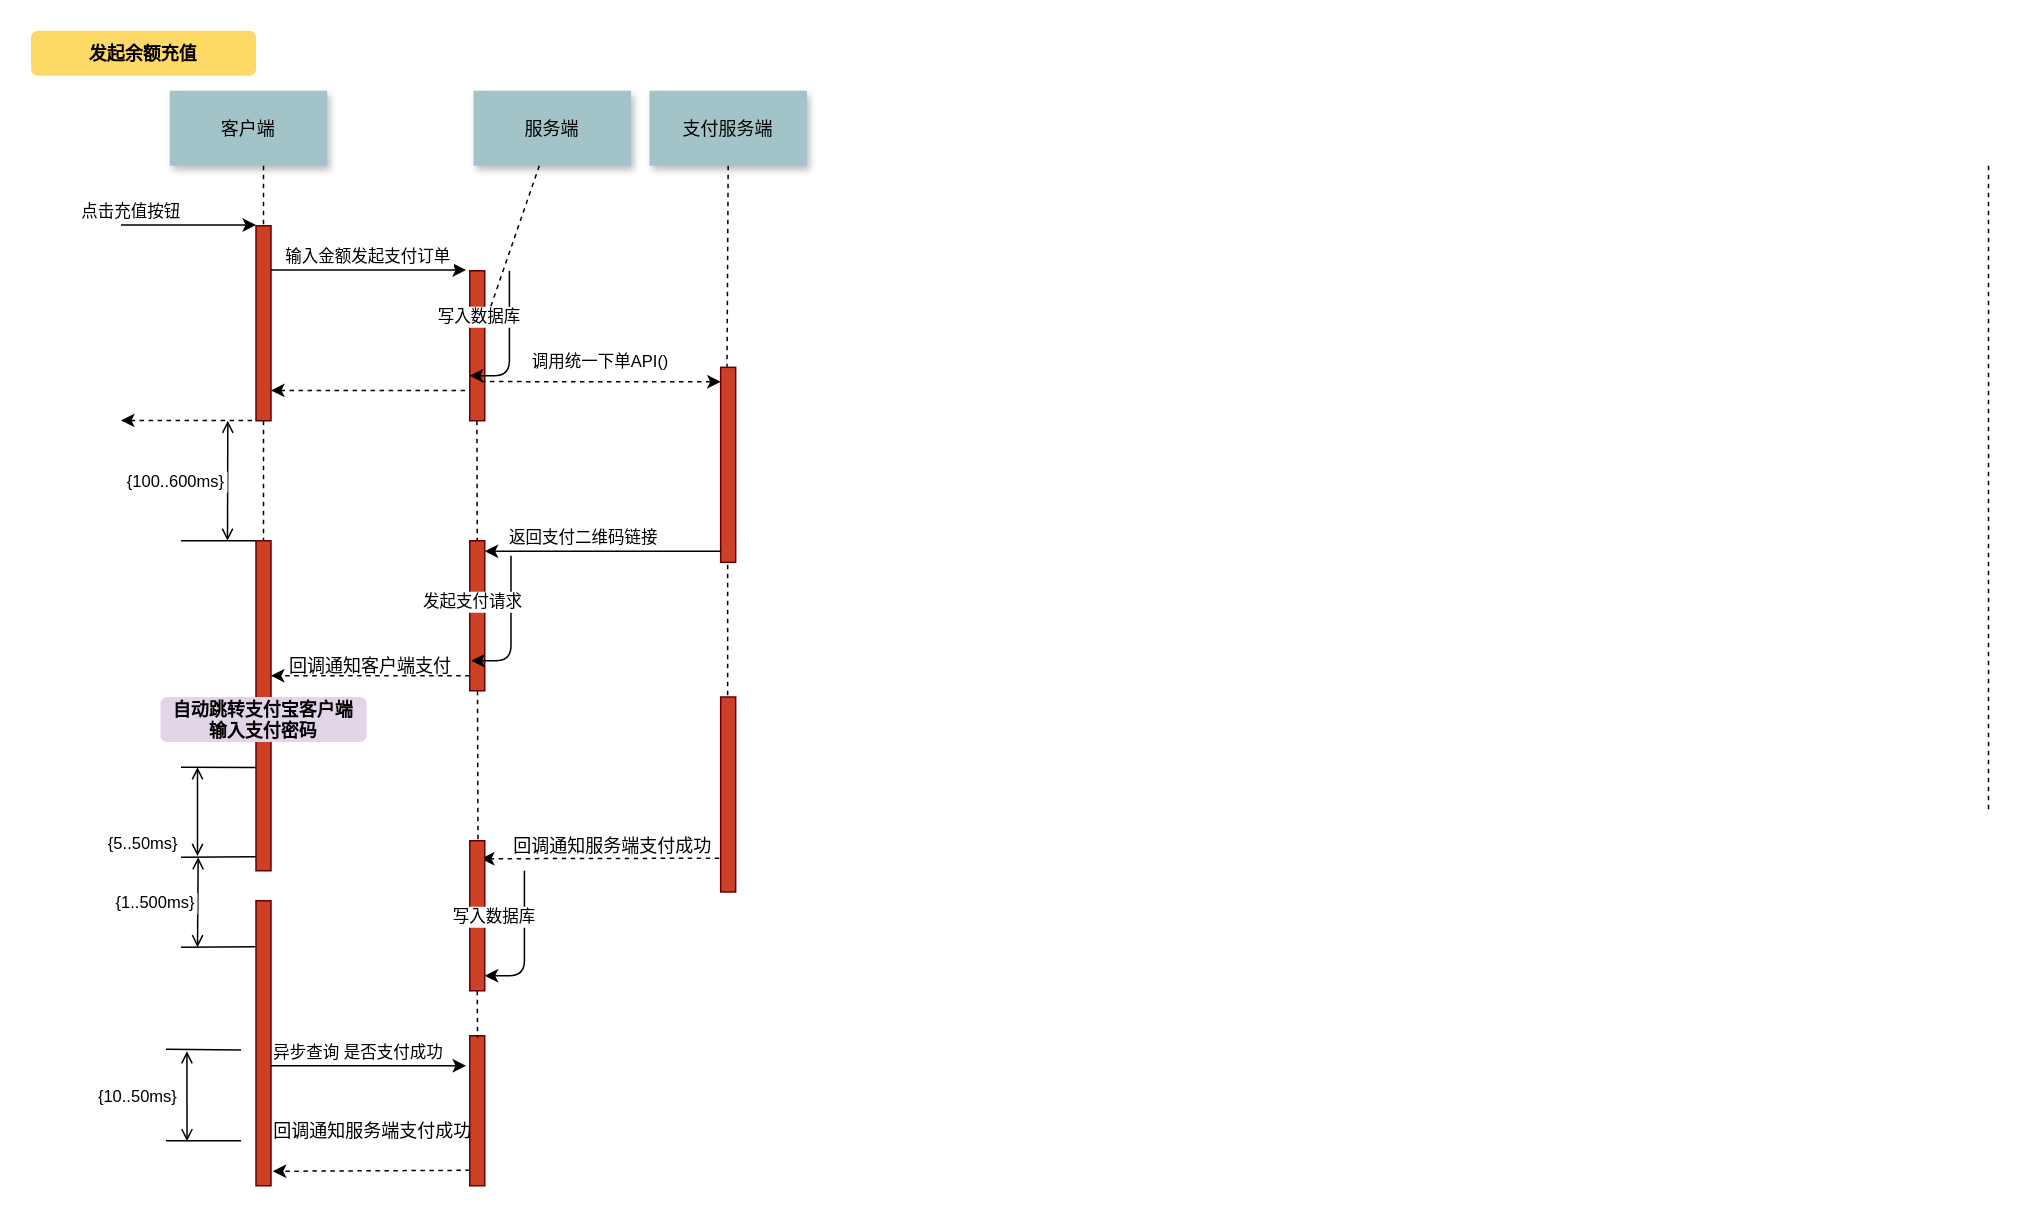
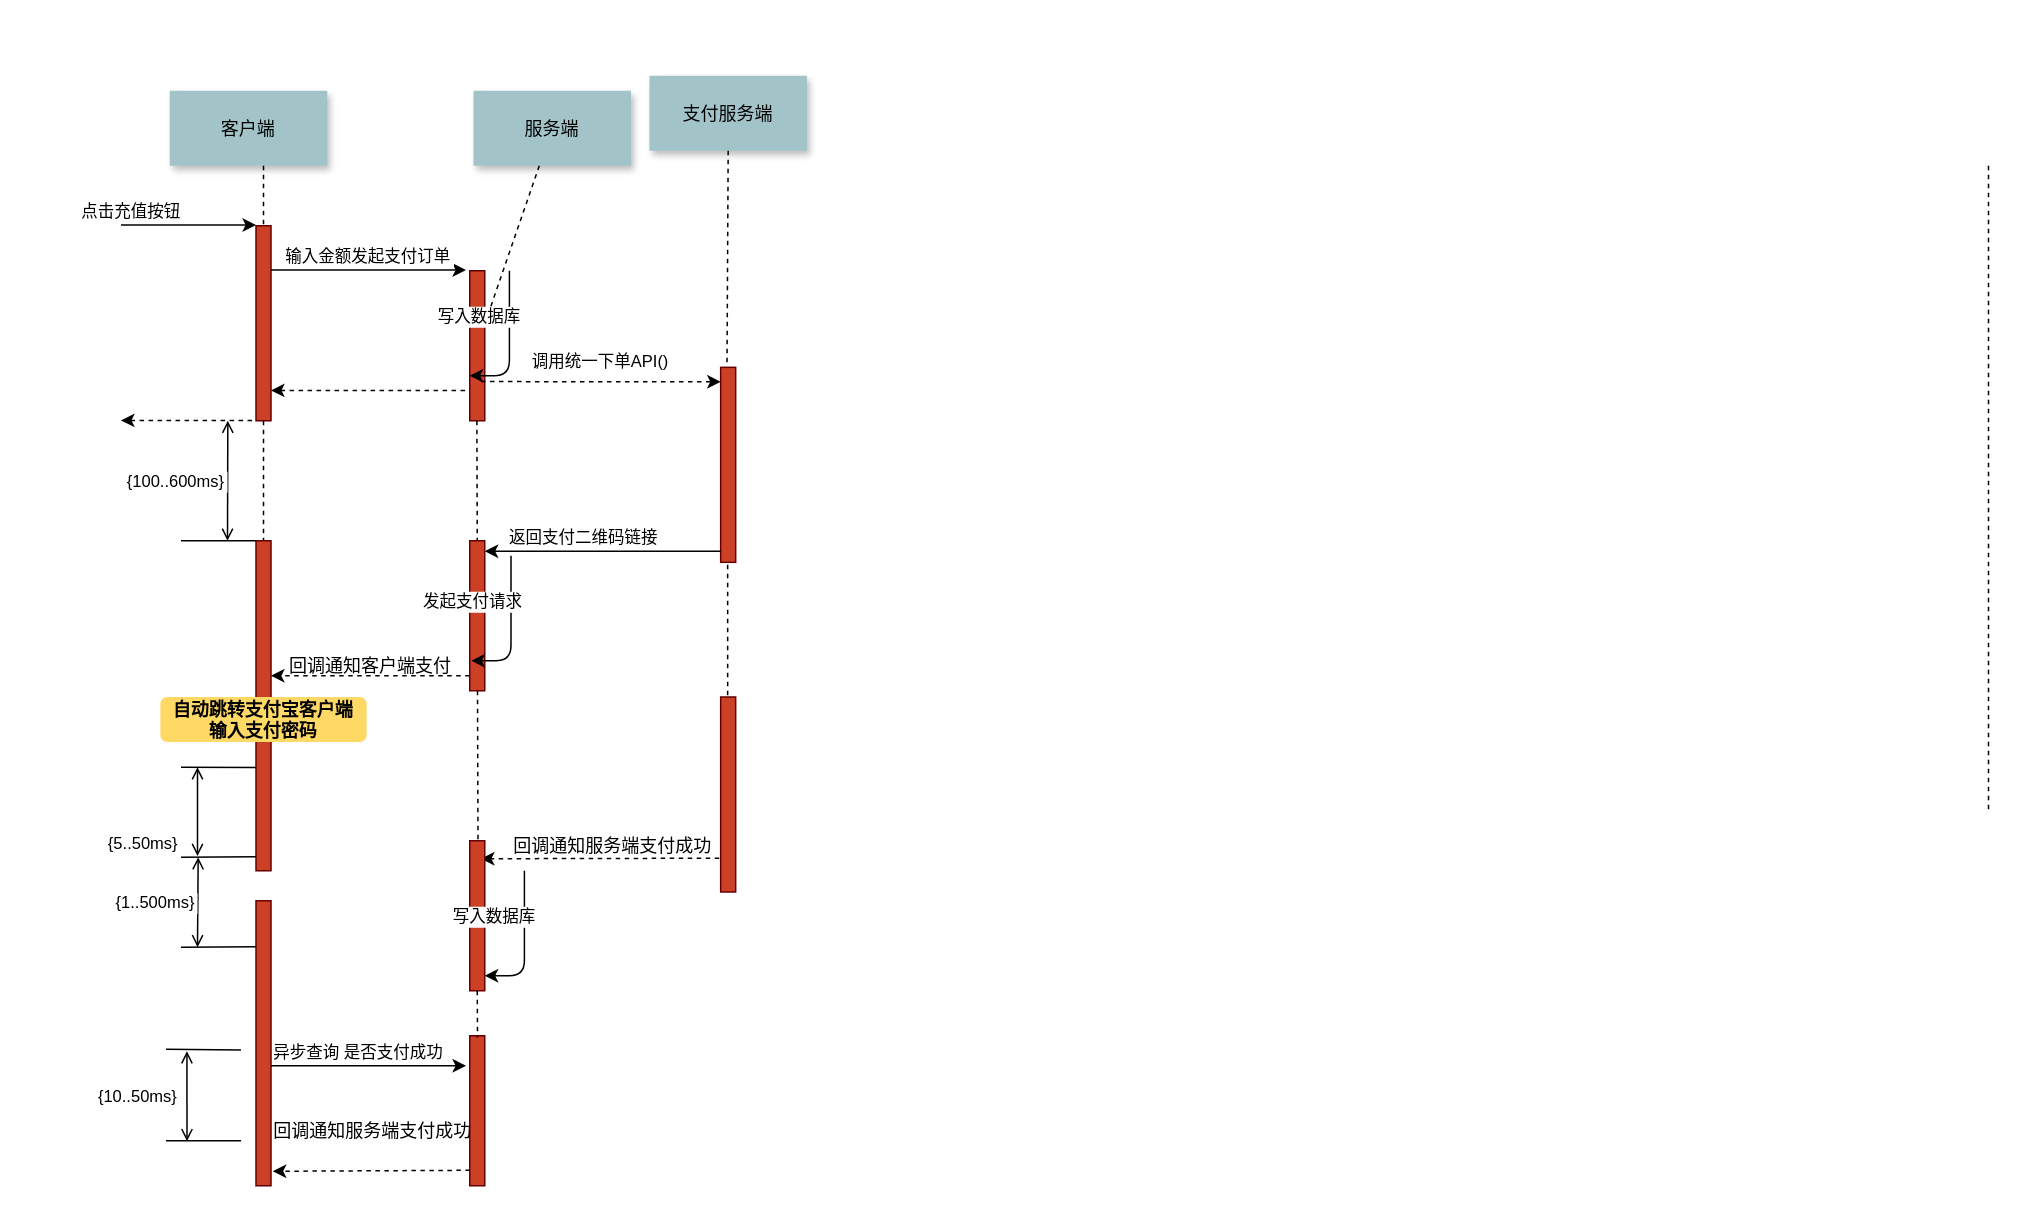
(143, 53) -> none
(728, 128) -> (728, 113)
(263, 719) -> (263, 719)
